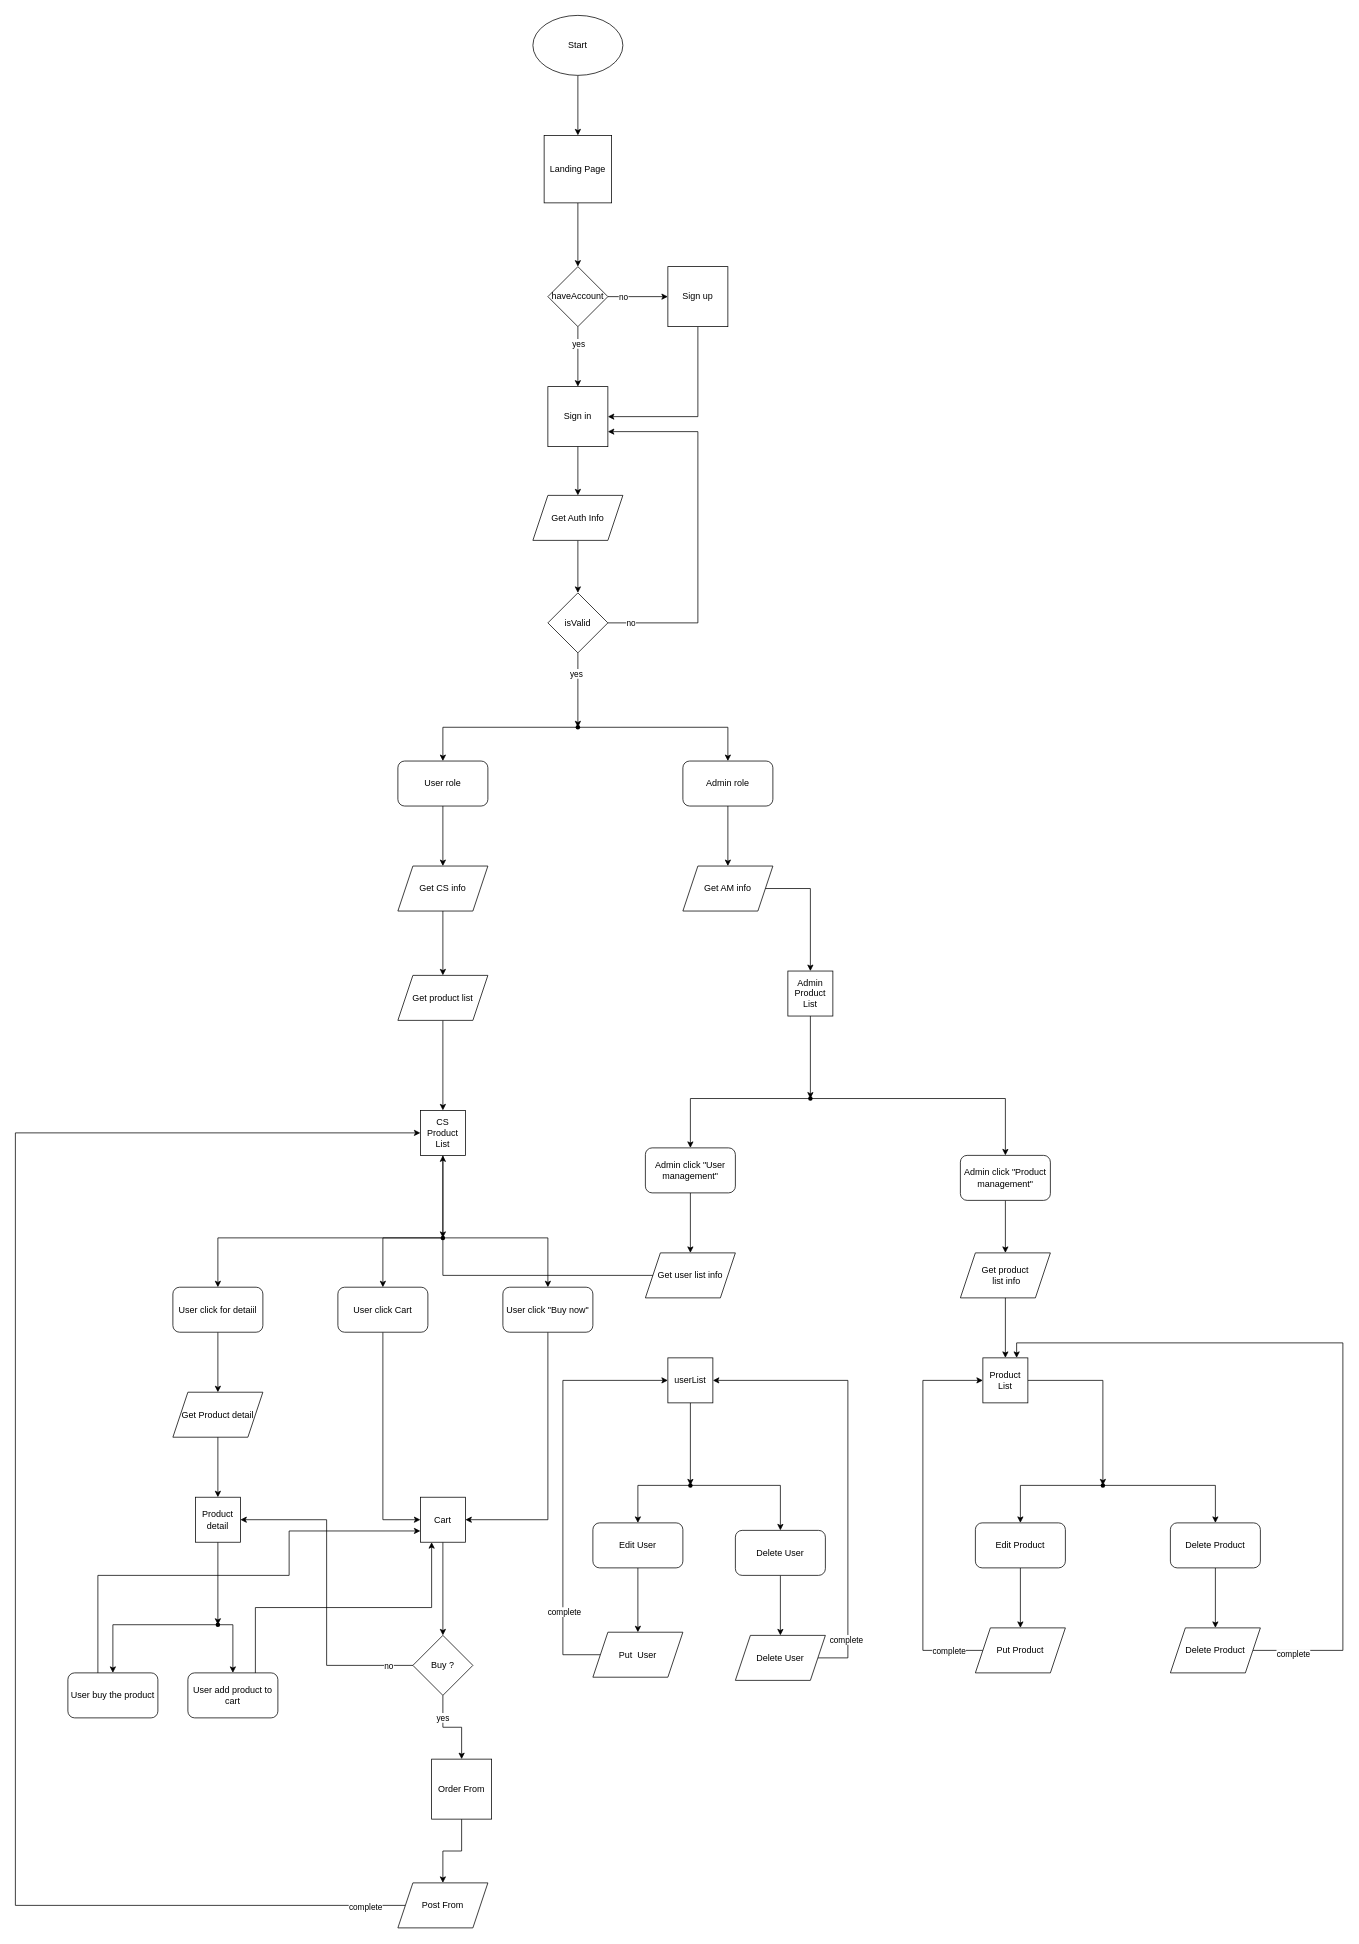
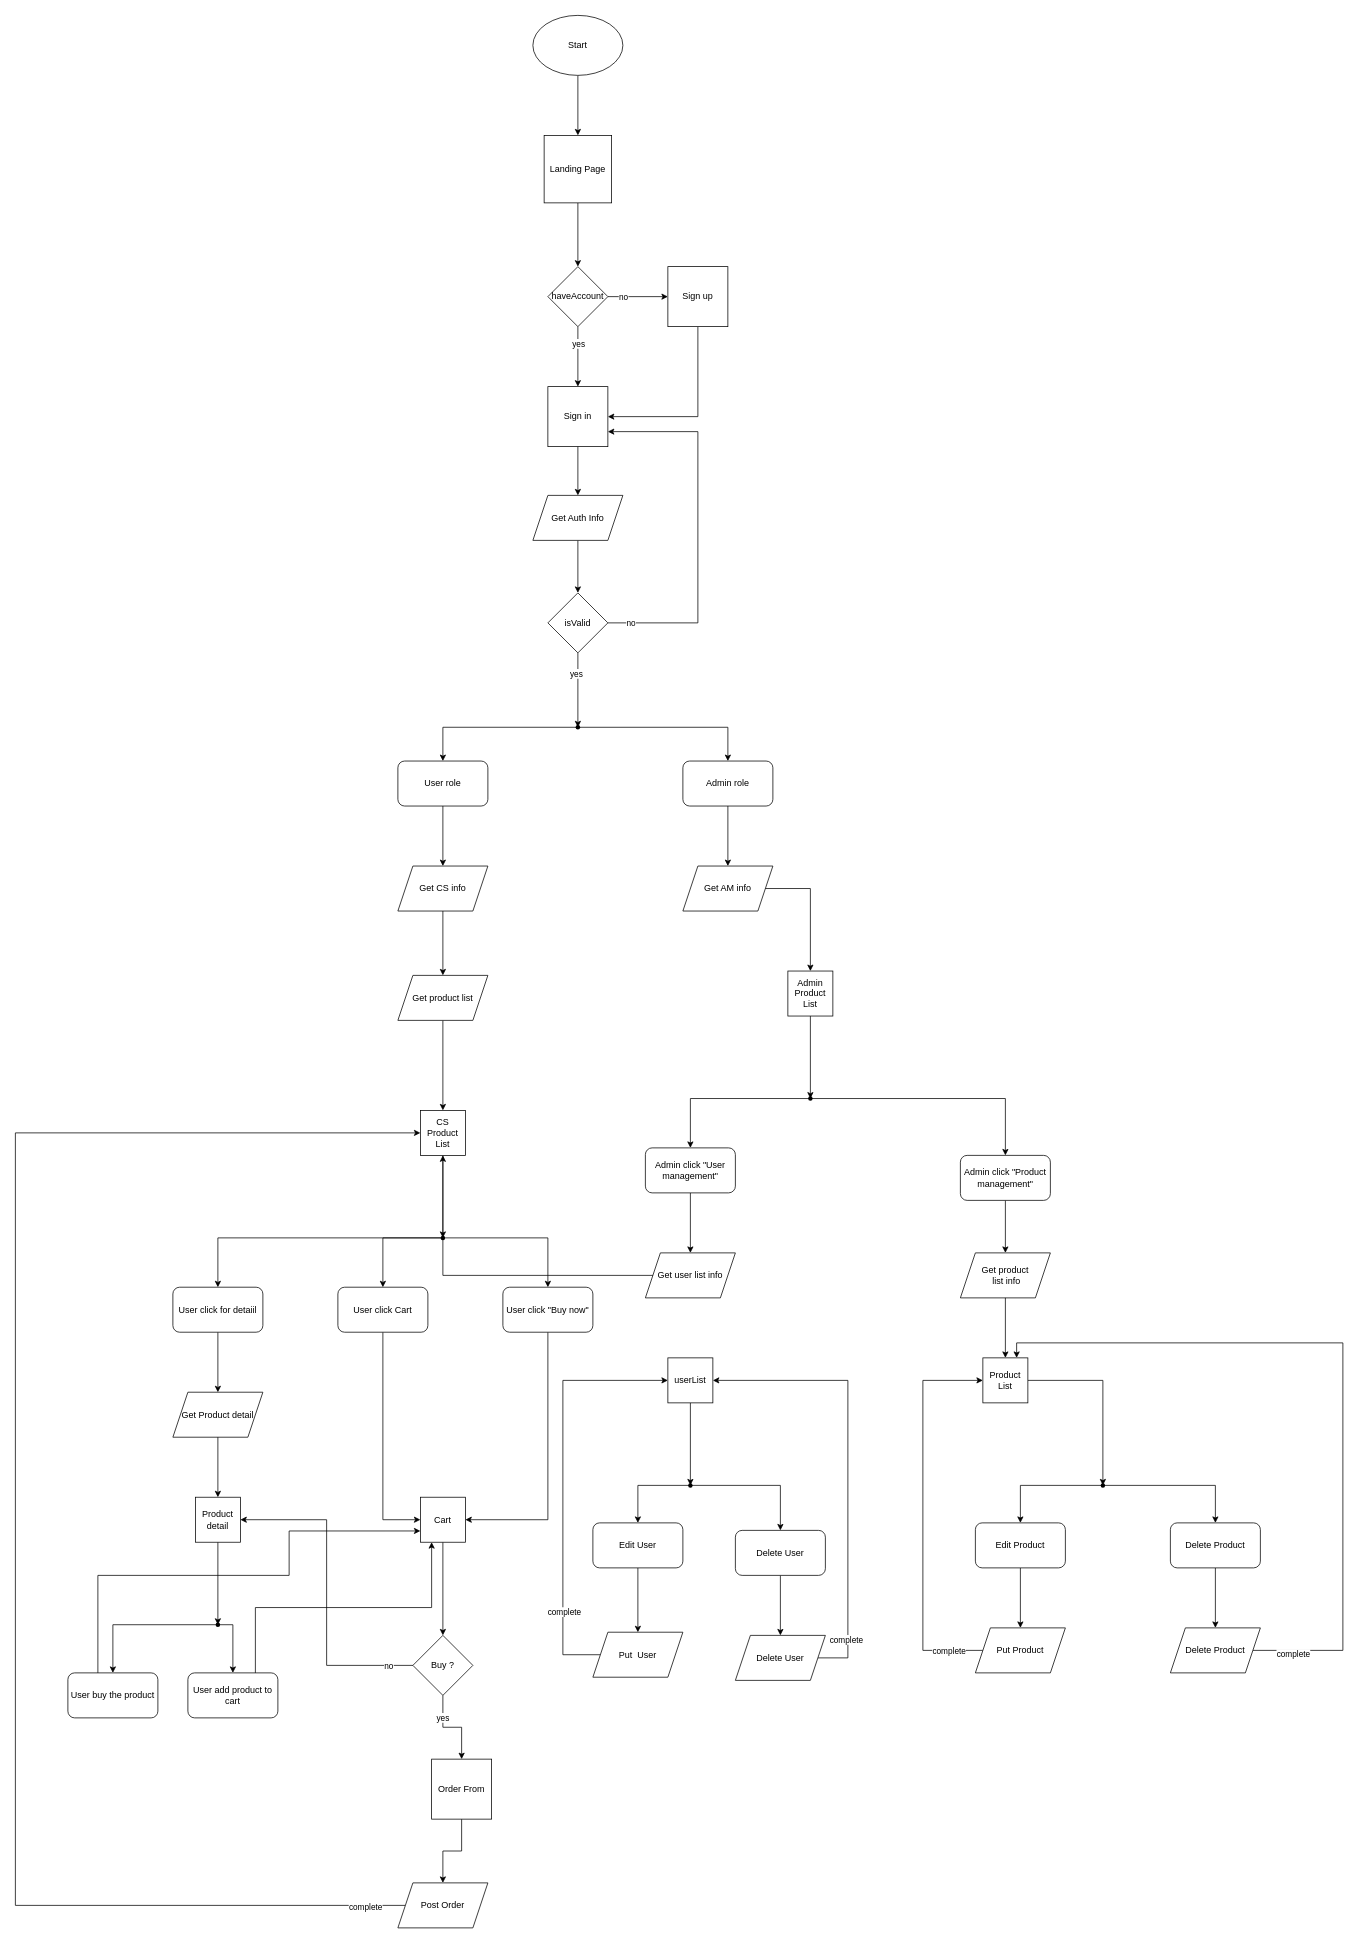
(443, 1905) -> (443, 1905)
